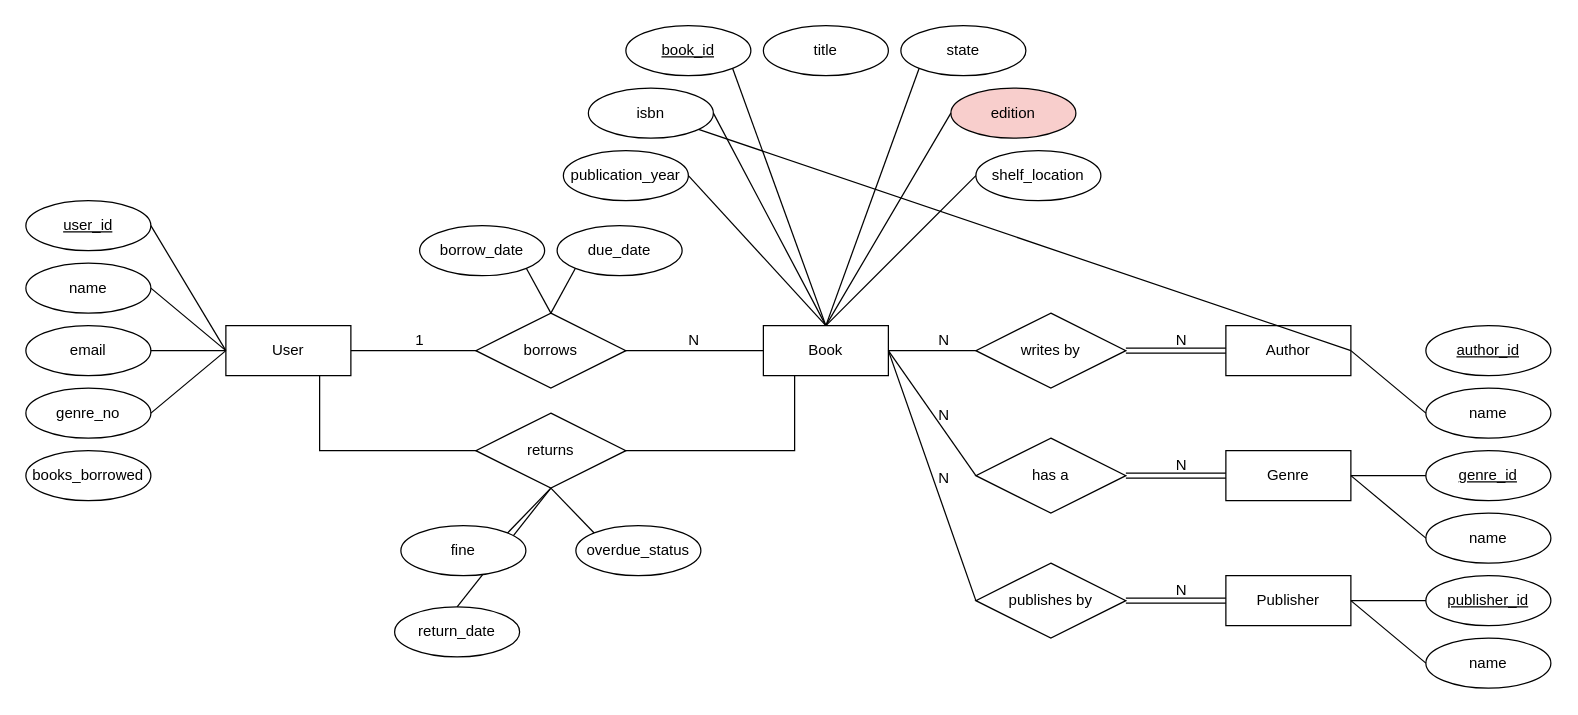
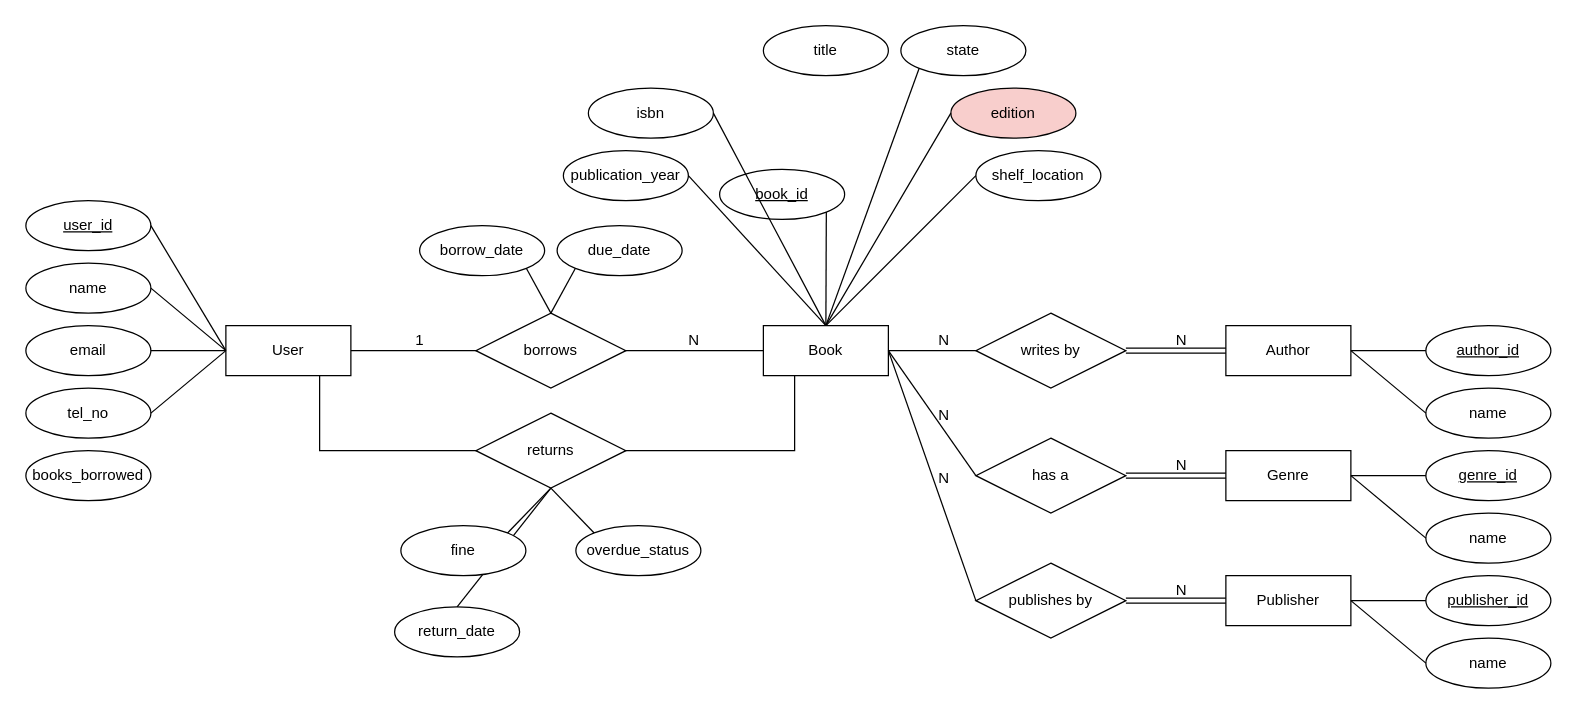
(688, 51) -> (782, 194)
(1024, 240) -> (1390, 351)
(88, 413) -> (88, 413)
